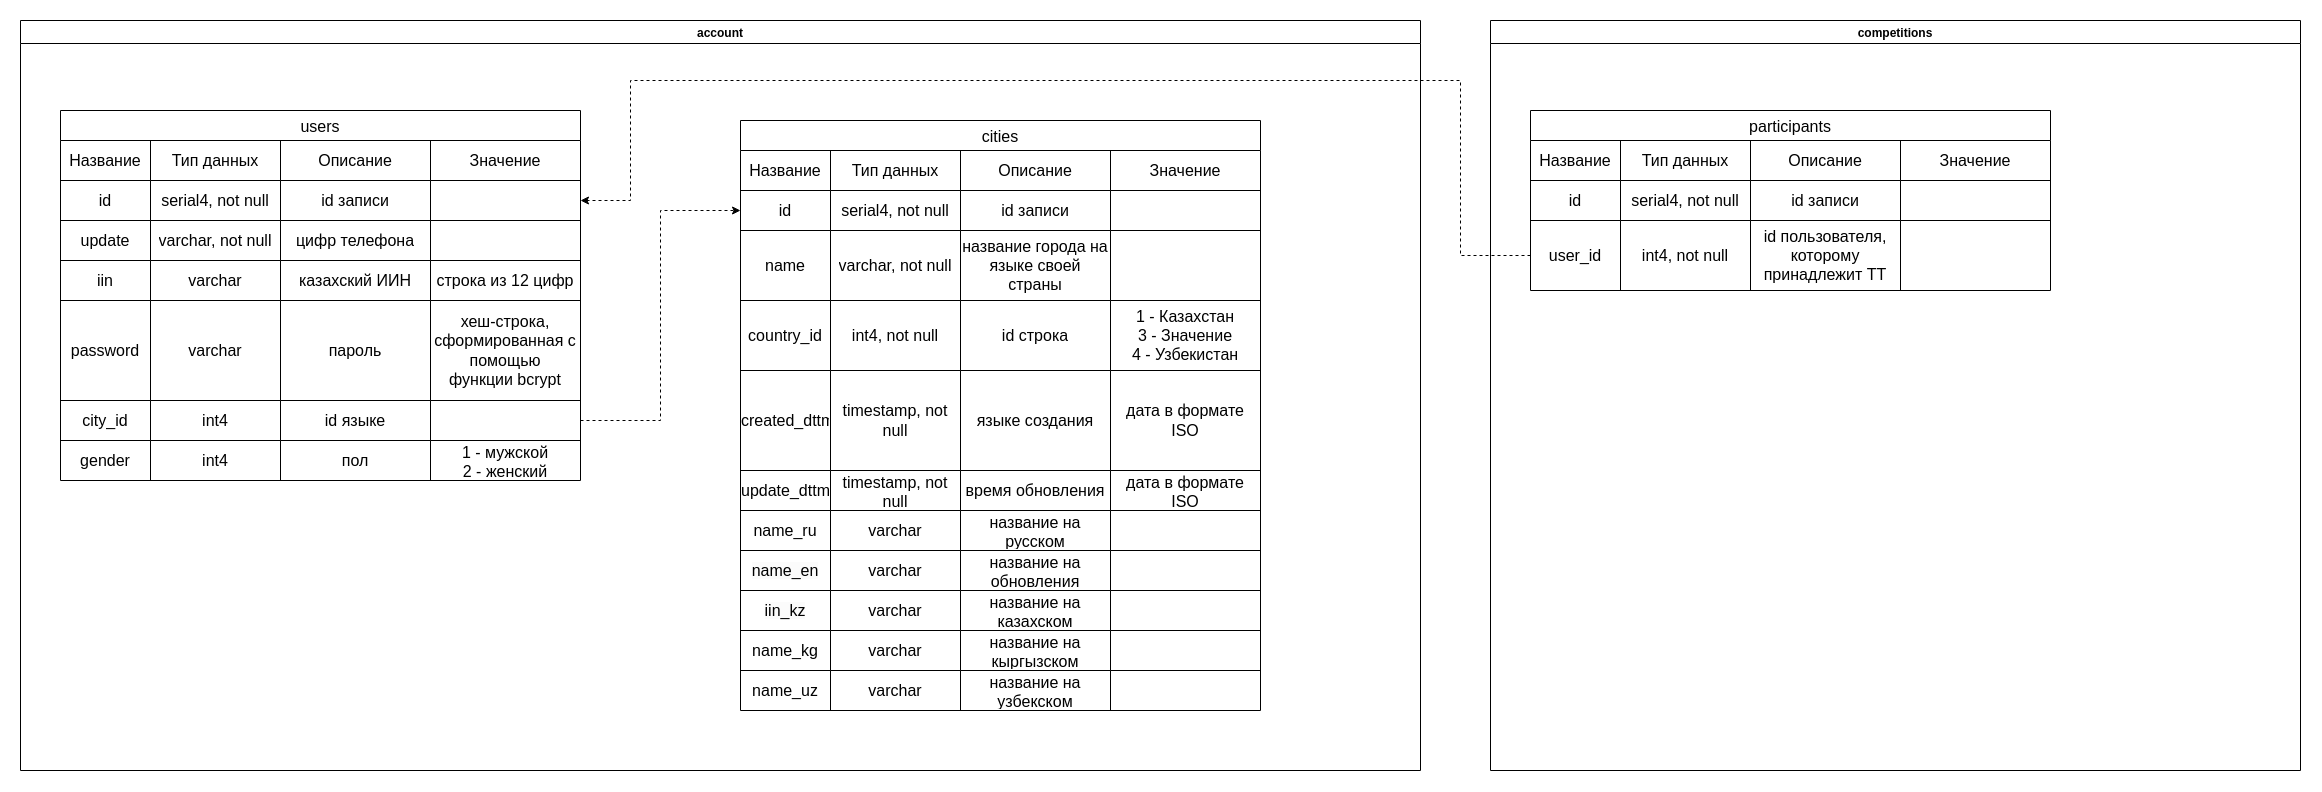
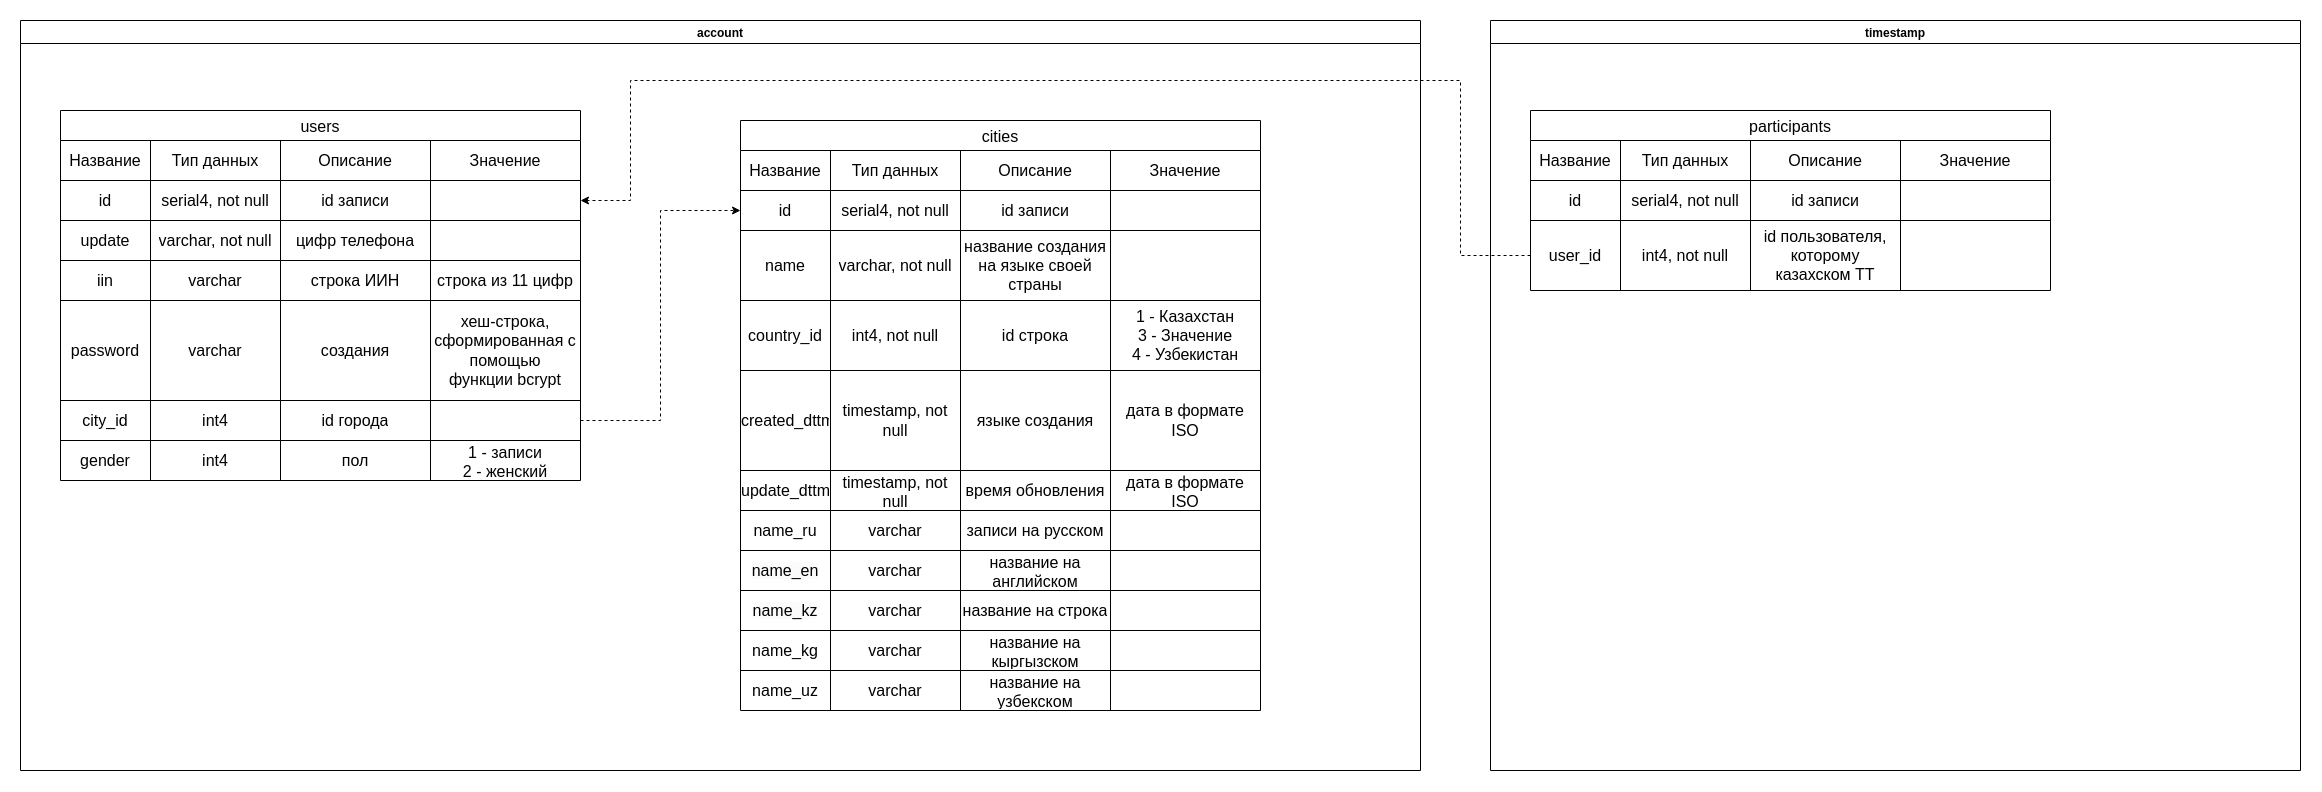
(1895, 33) -> (1895, 33)
(1826, 256) -> (1826, 256)
(1036, 266) -> (1036, 266)
(356, 281) -> (356, 281)
(506, 281) -> (506, 281)
(356, 351) -> (356, 351)
(356, 421) -> (356, 421)
(506, 461) -> (506, 461)
(1036, 531) -> (1036, 531)
(1036, 571) -> (1036, 571)
(786, 611) -> (786, 611)
(1036, 611) -> (1036, 611)
